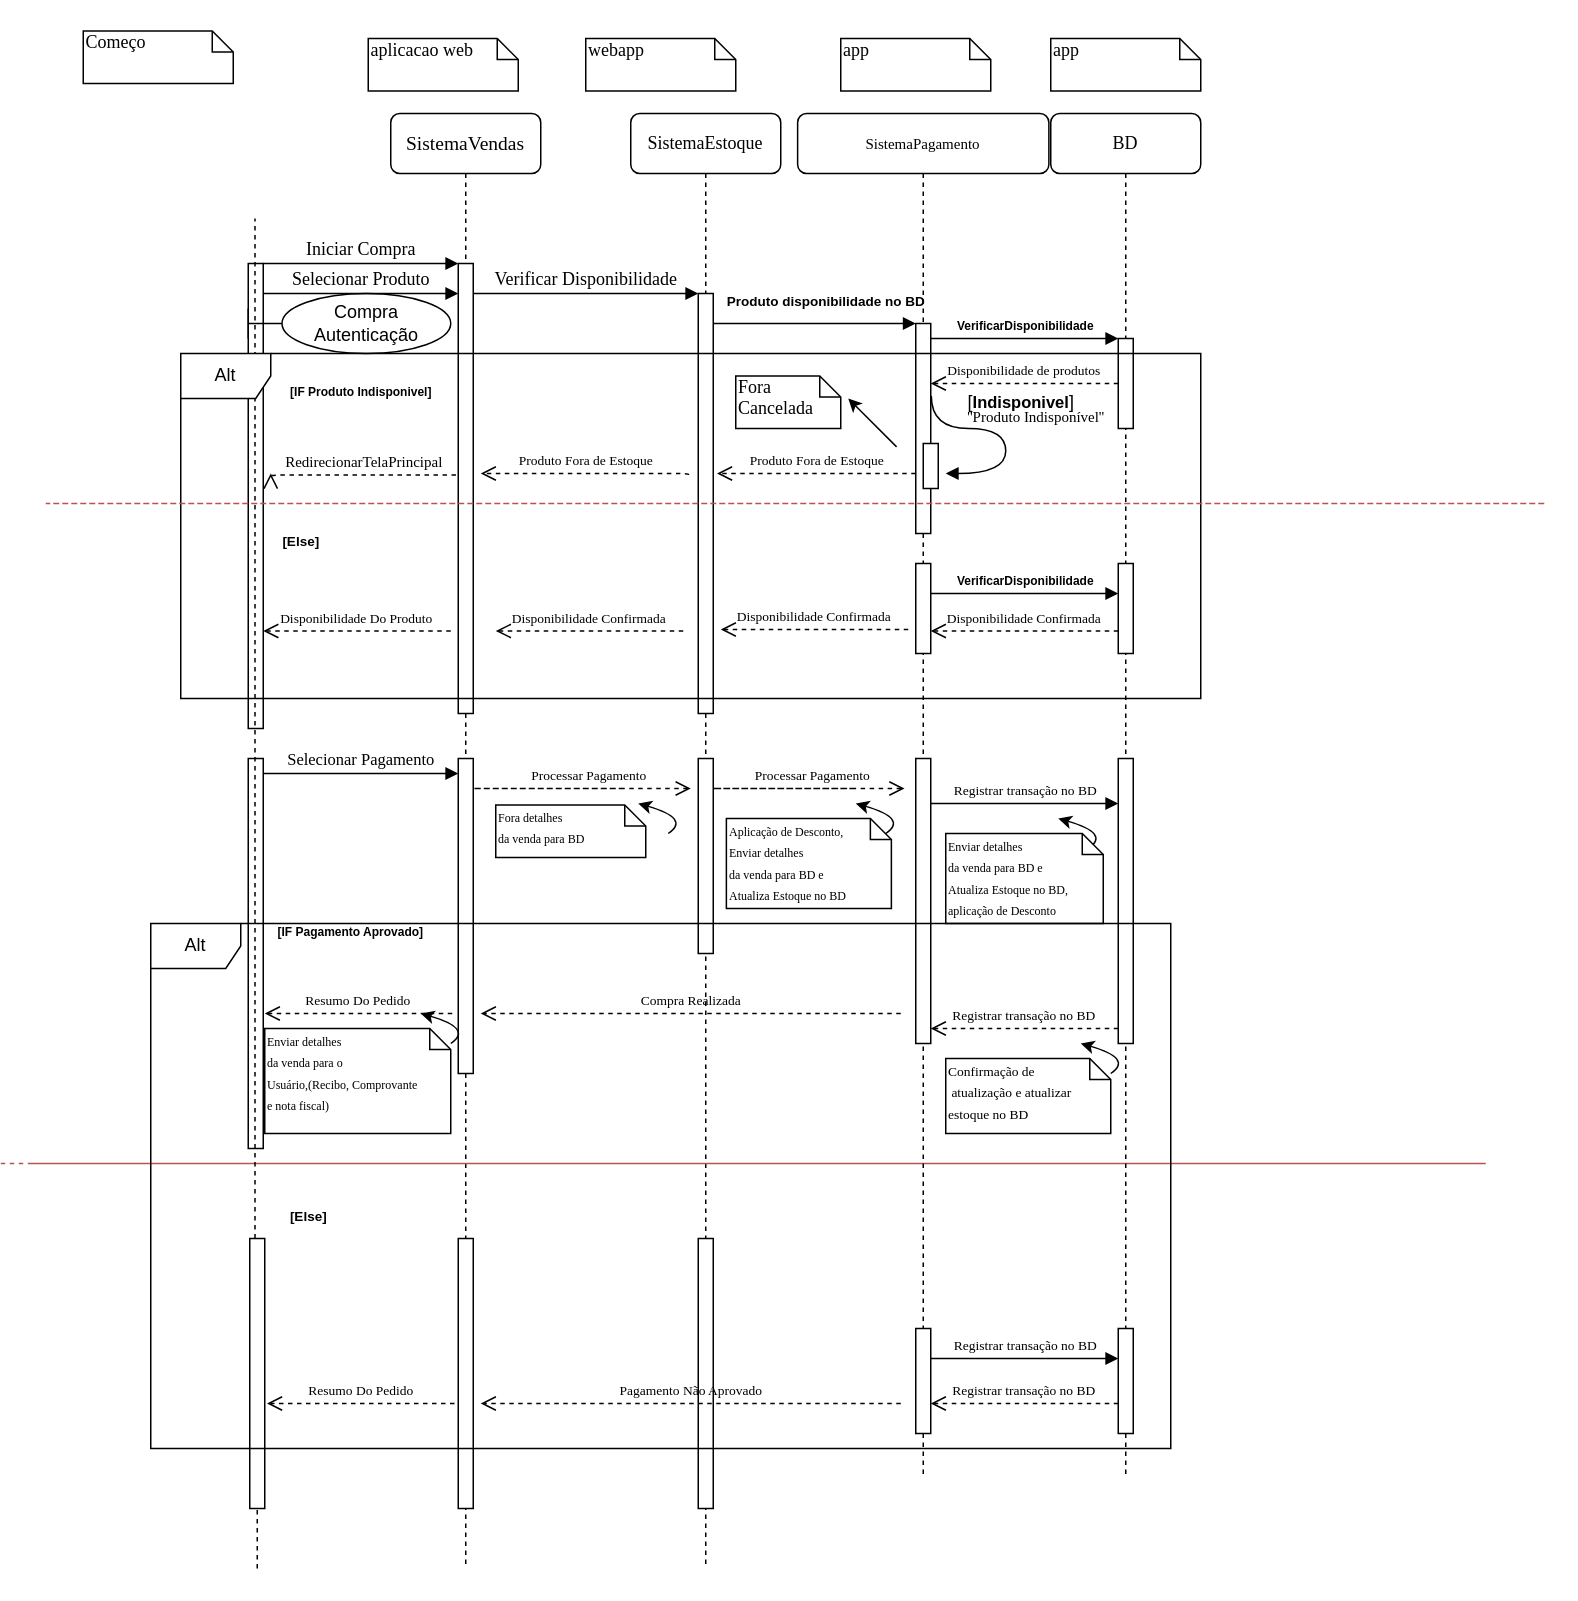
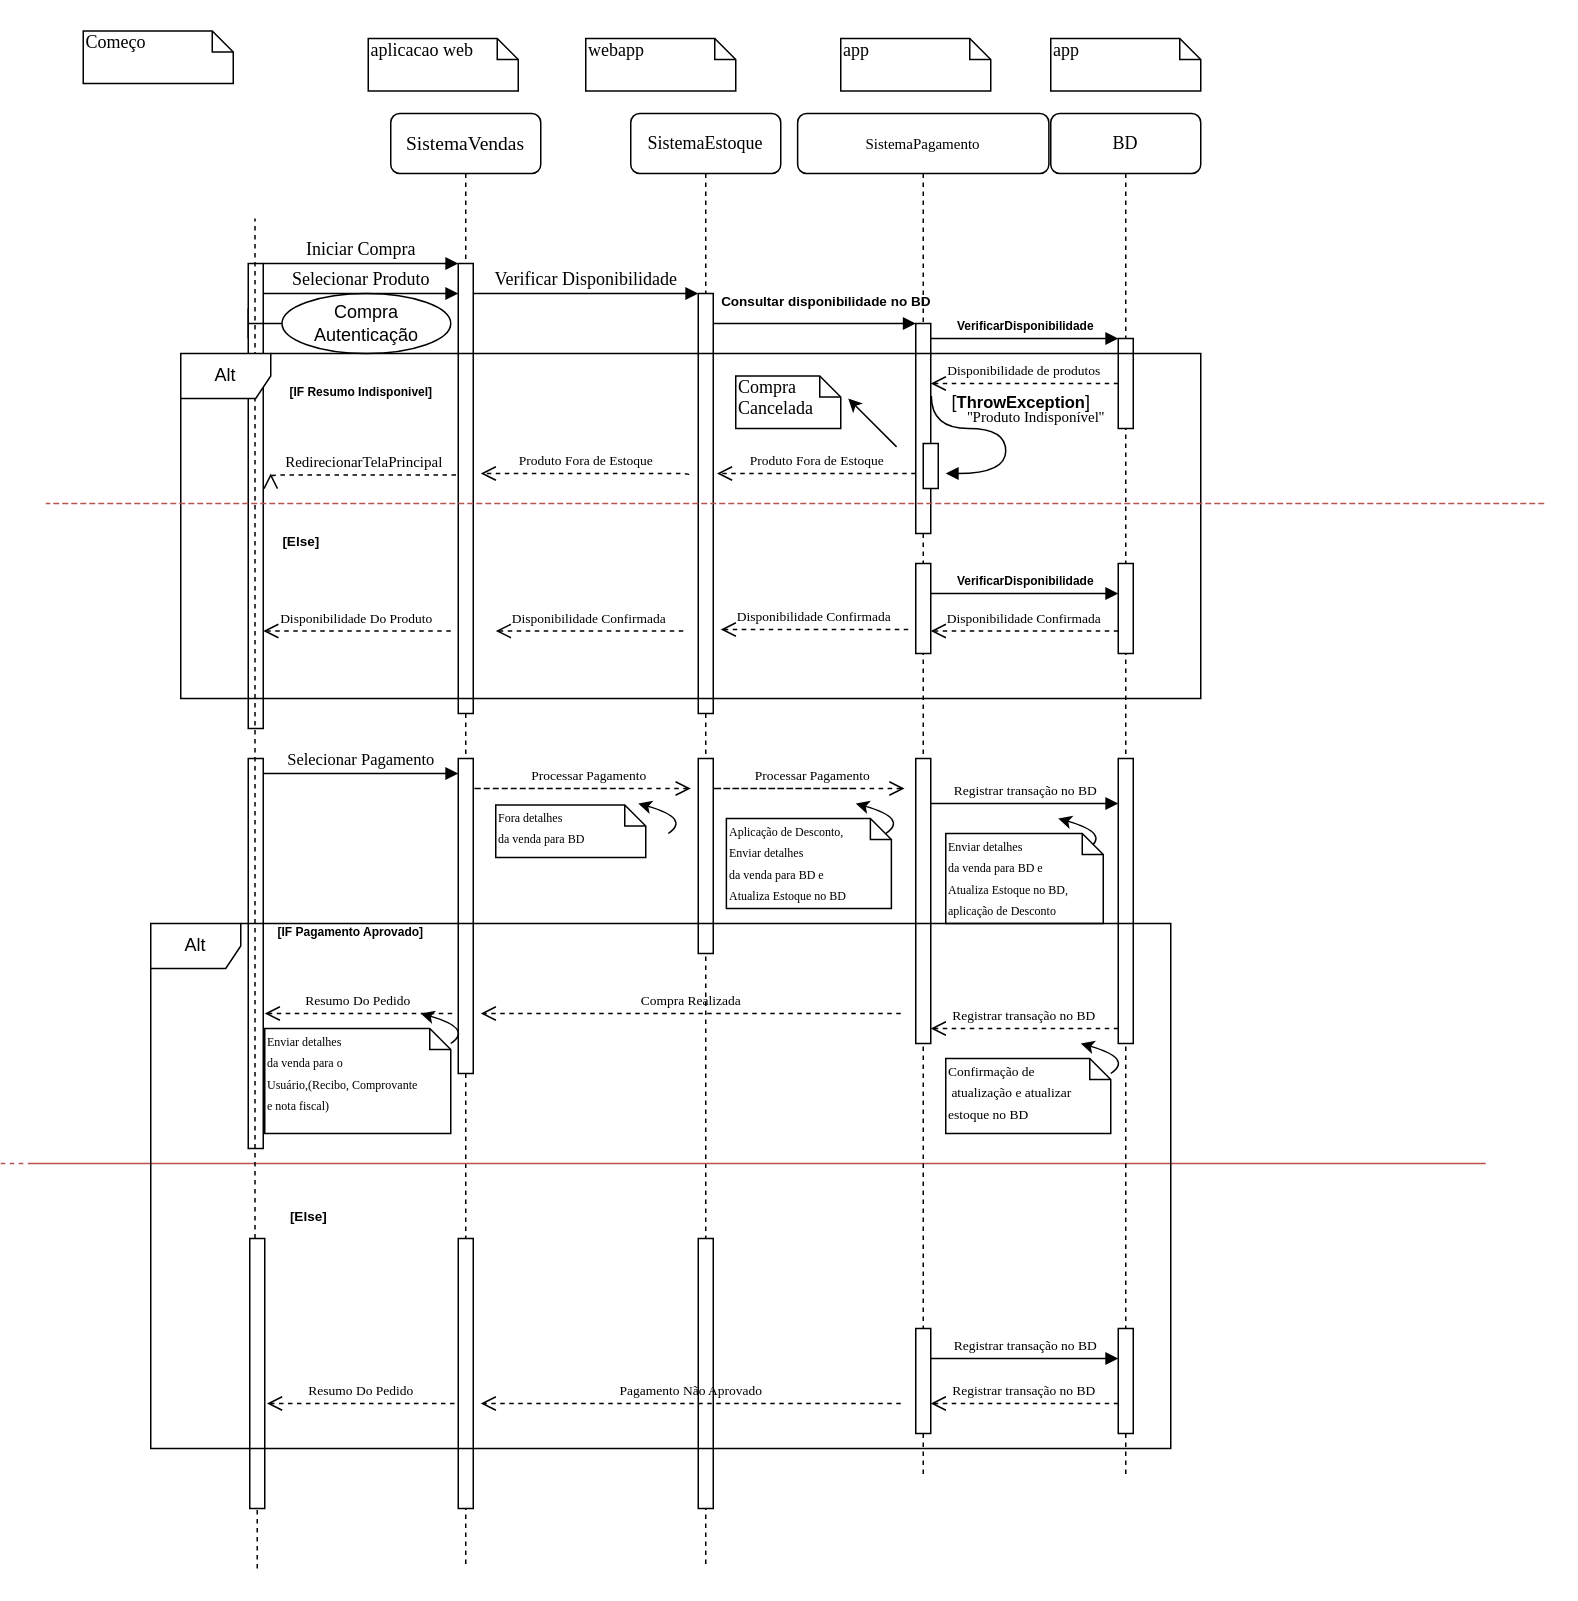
(827, 301) -> (827, 301)
(362, 391) -> (362, 391)
(790, 399) -> (790, 399)
(1022, 403) -> (1022, 403)
